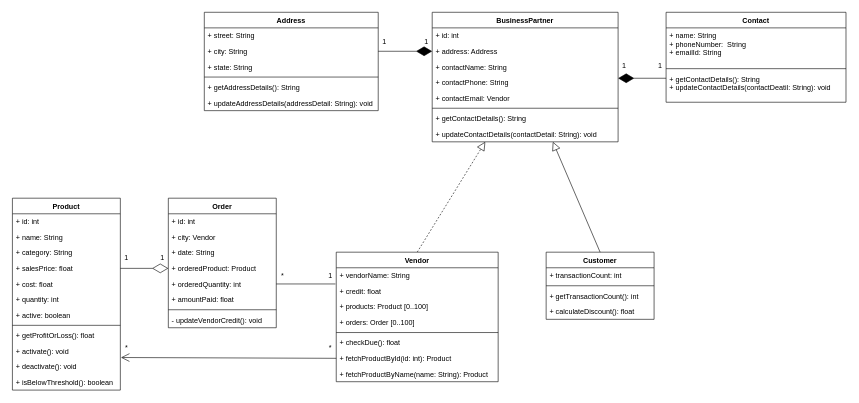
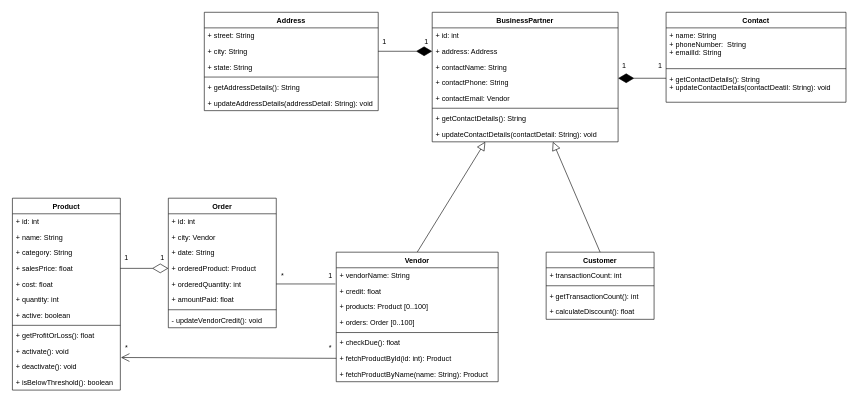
(449, 200) -> (449, 200)
